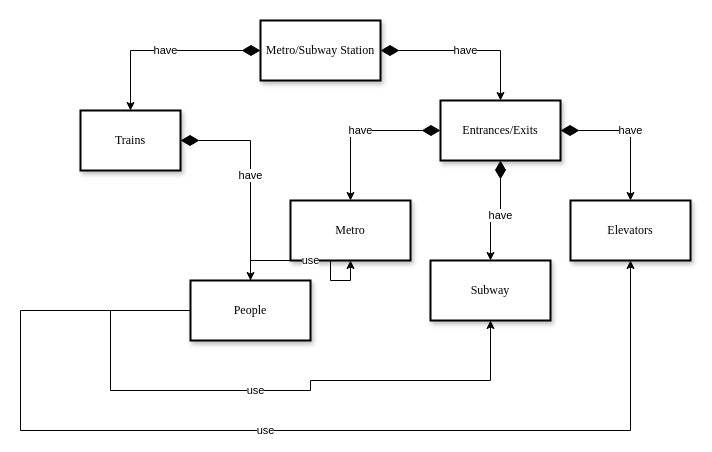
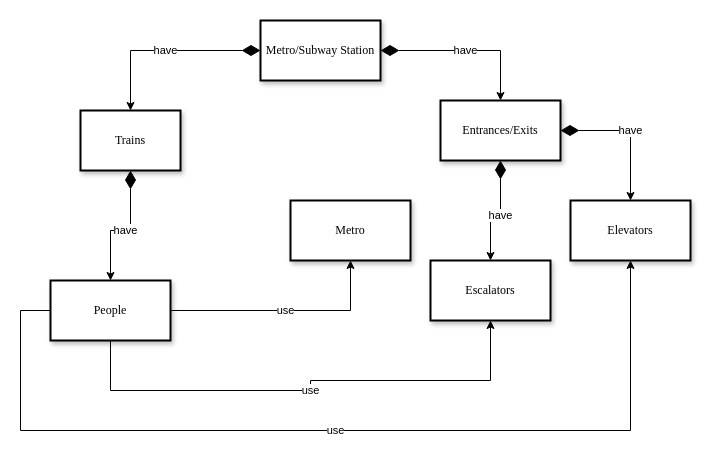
(356, 131) -> none
(491, 291) -> (491, 291)
(251, 311) -> (111, 311)
